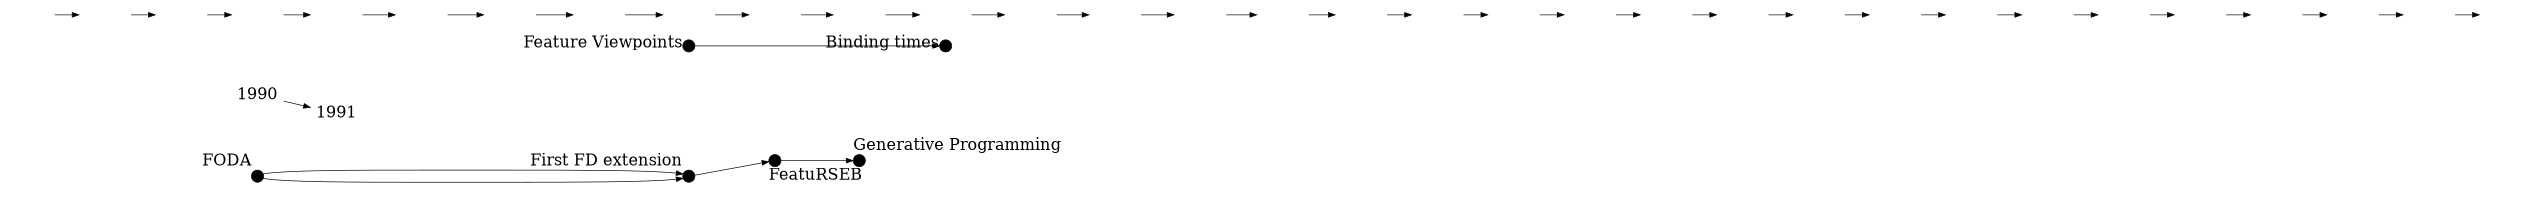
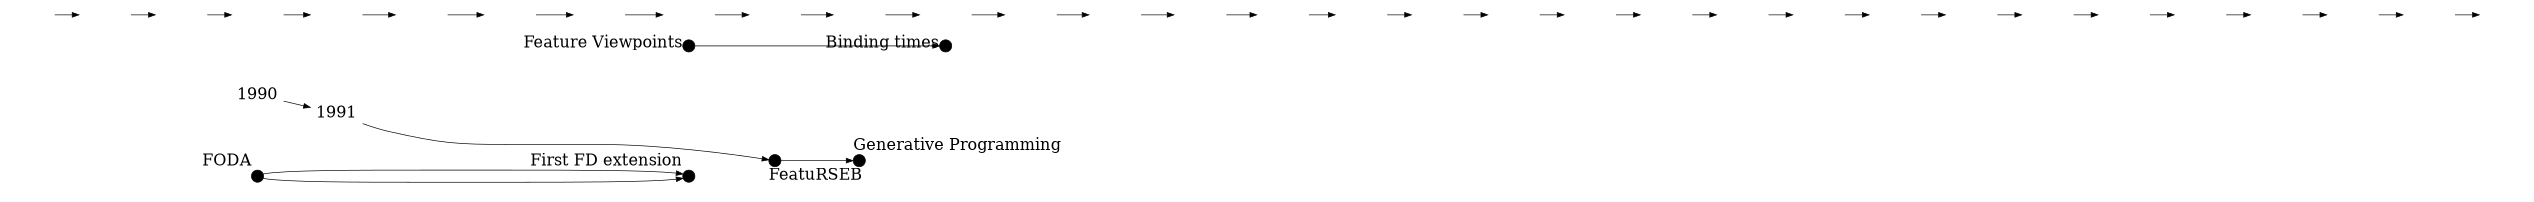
(729, 169) -> (562, 144)
